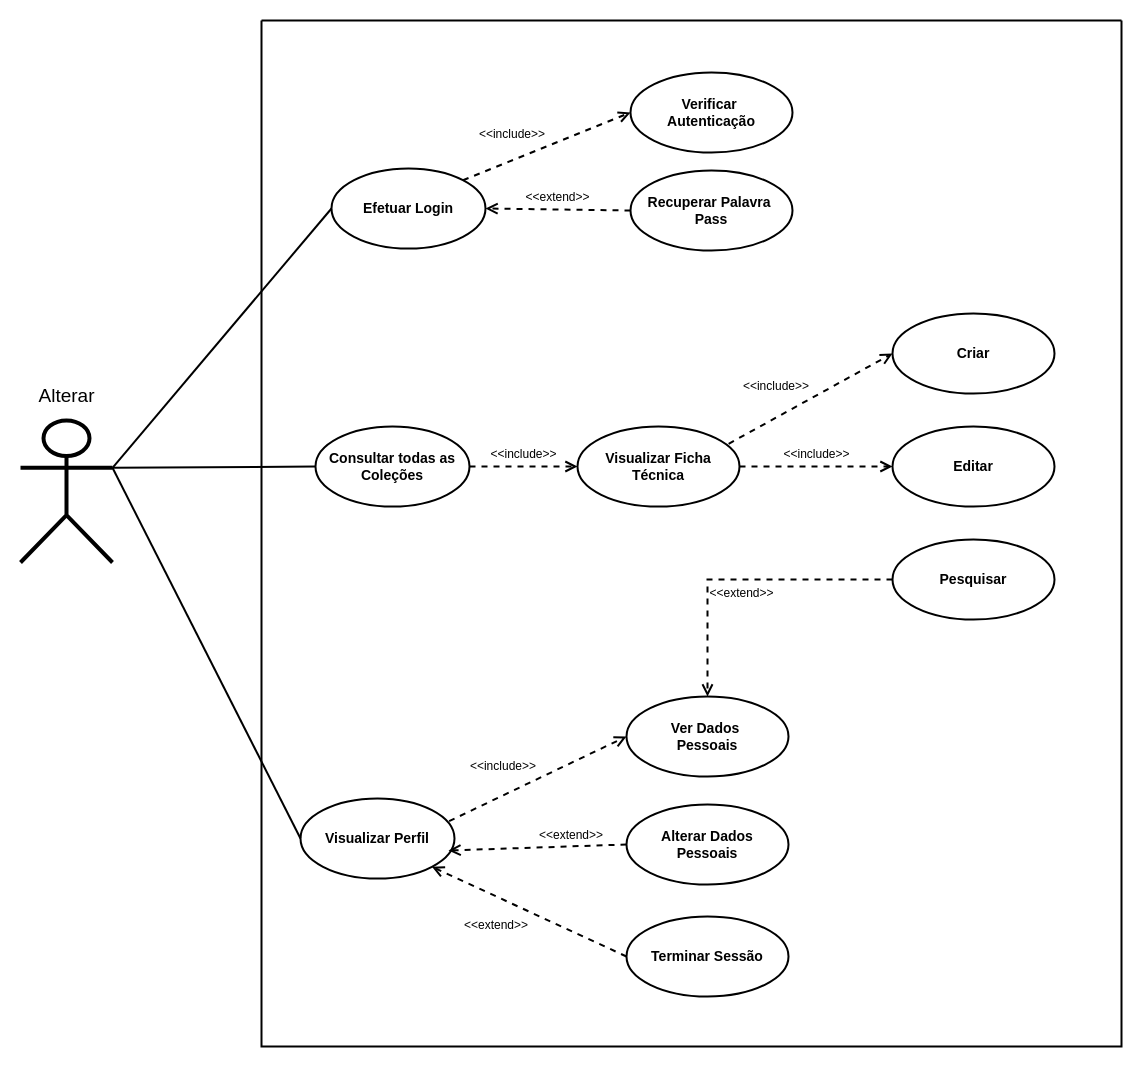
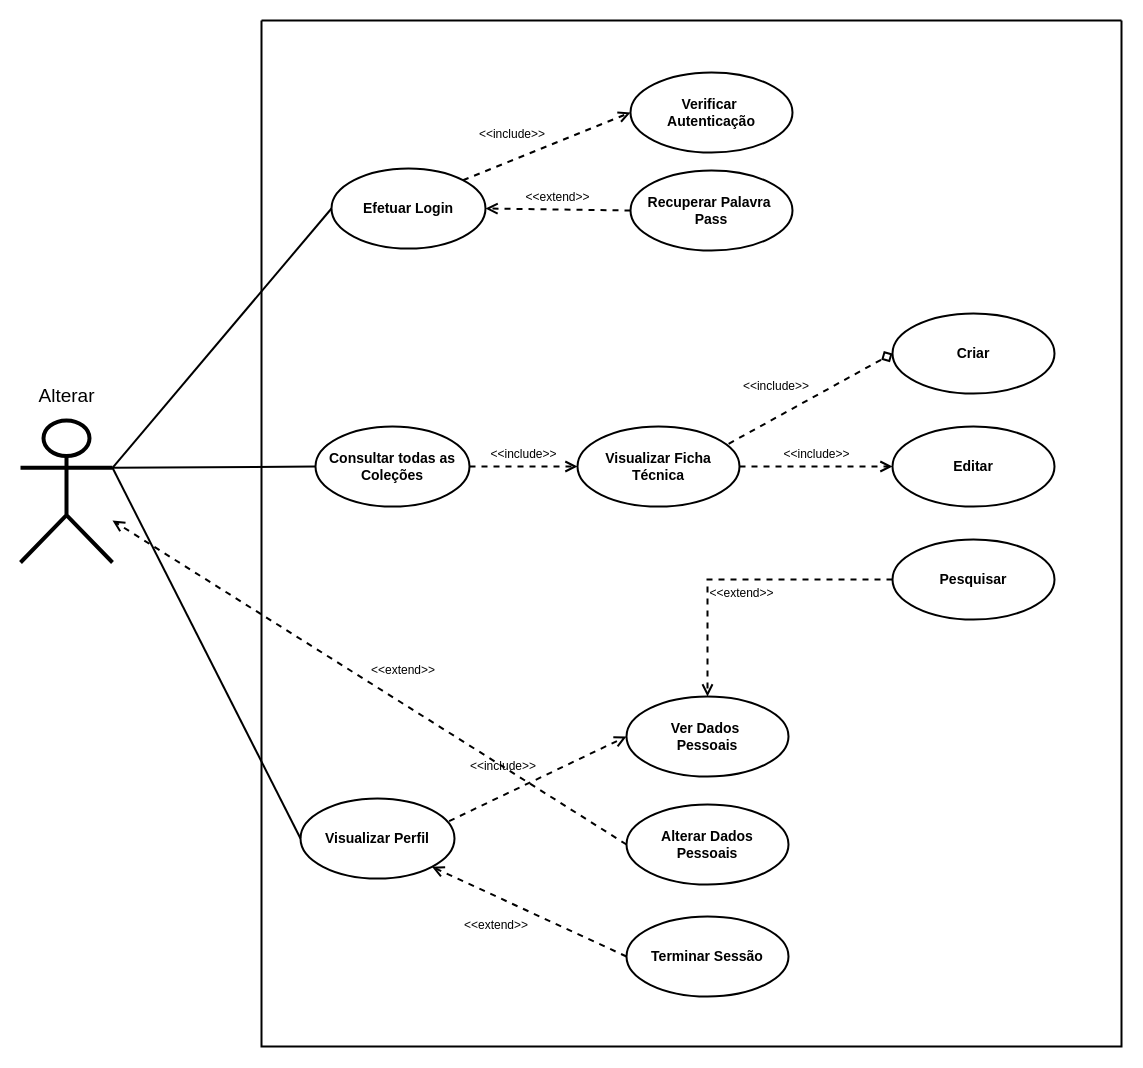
(883, 359) -> (881, 360)
(540, 847) -> (372, 684)
